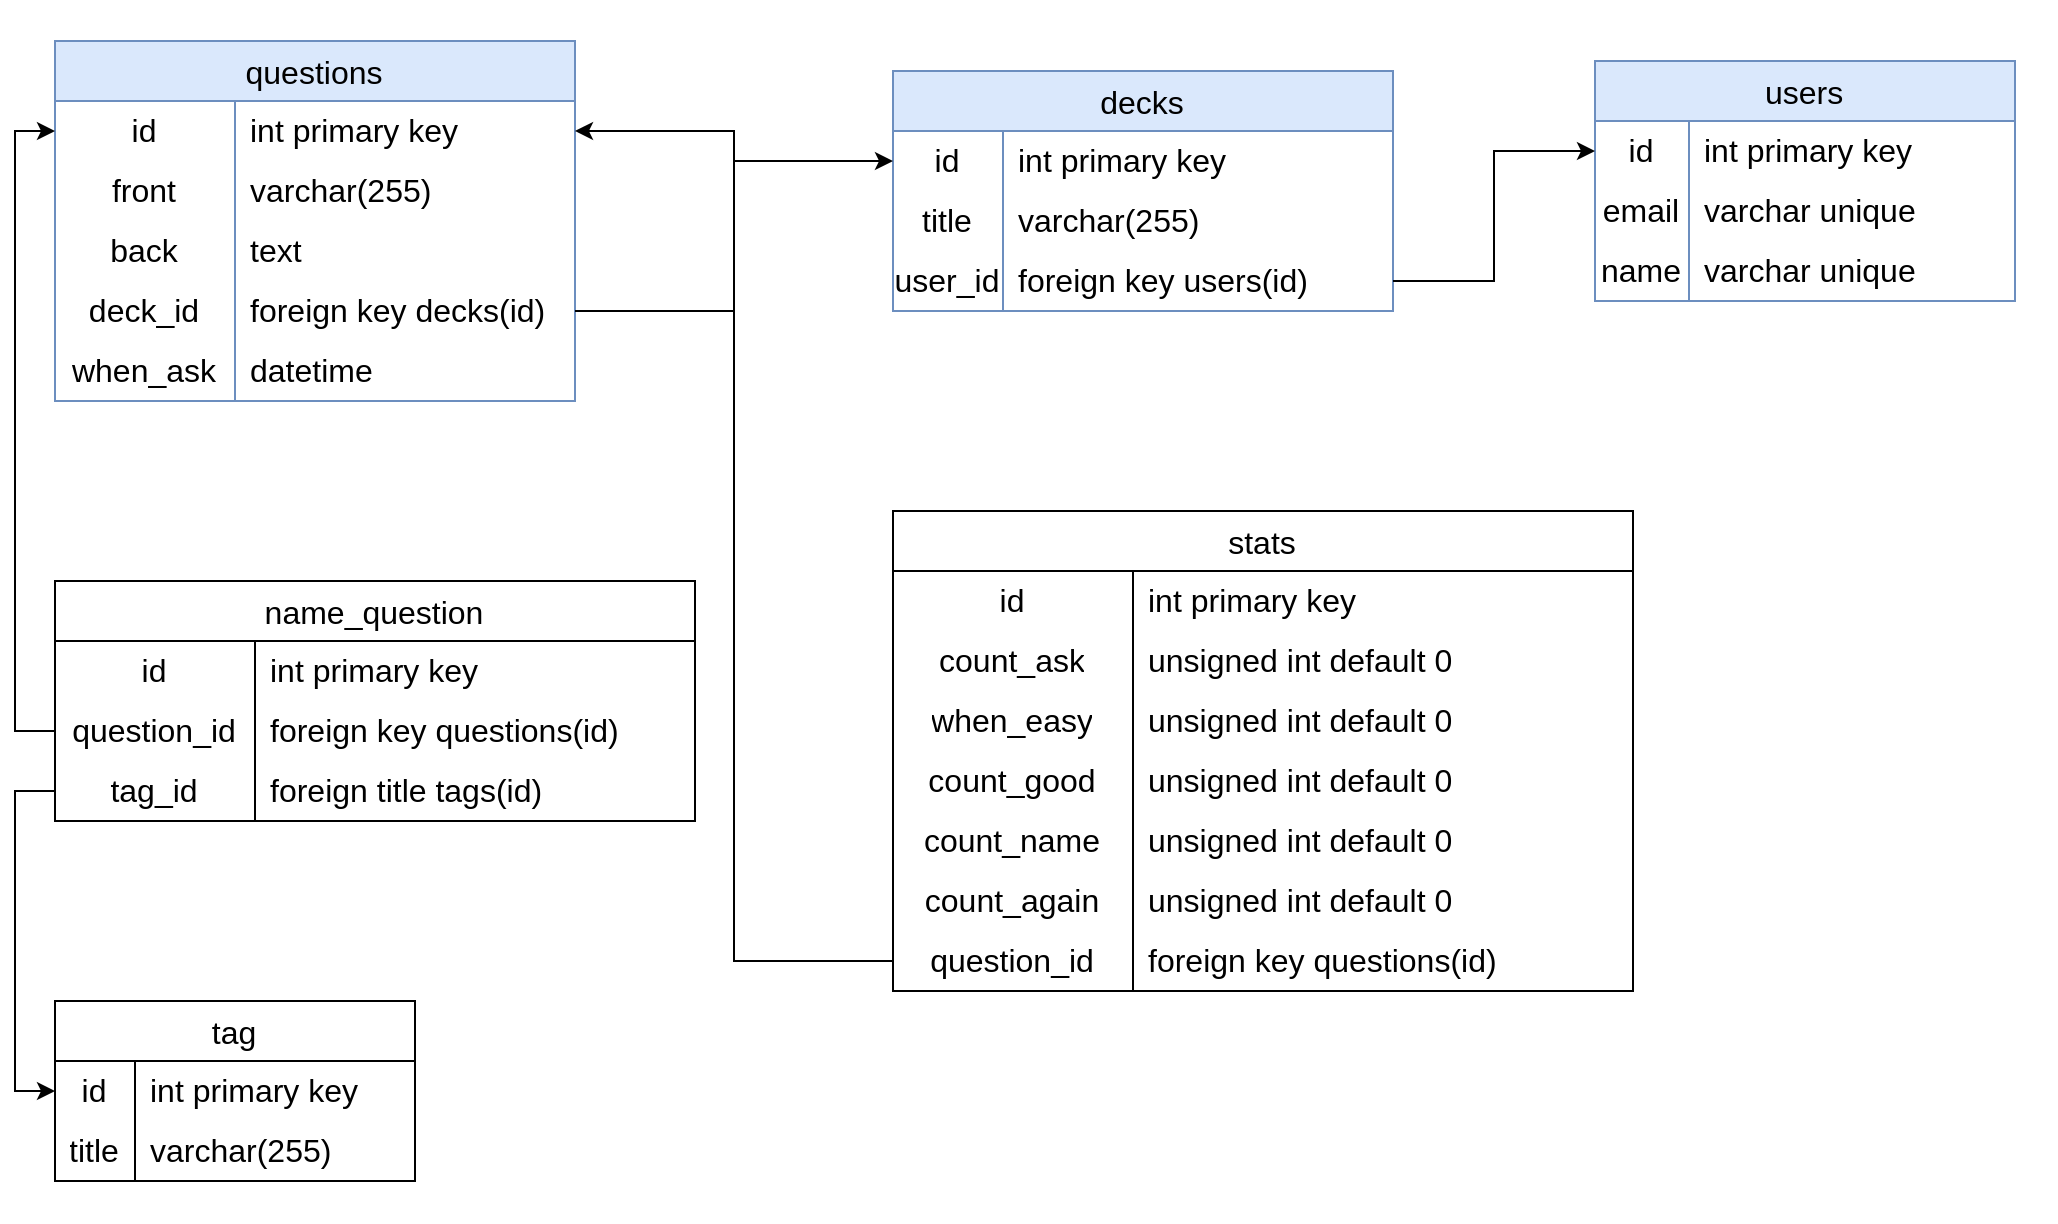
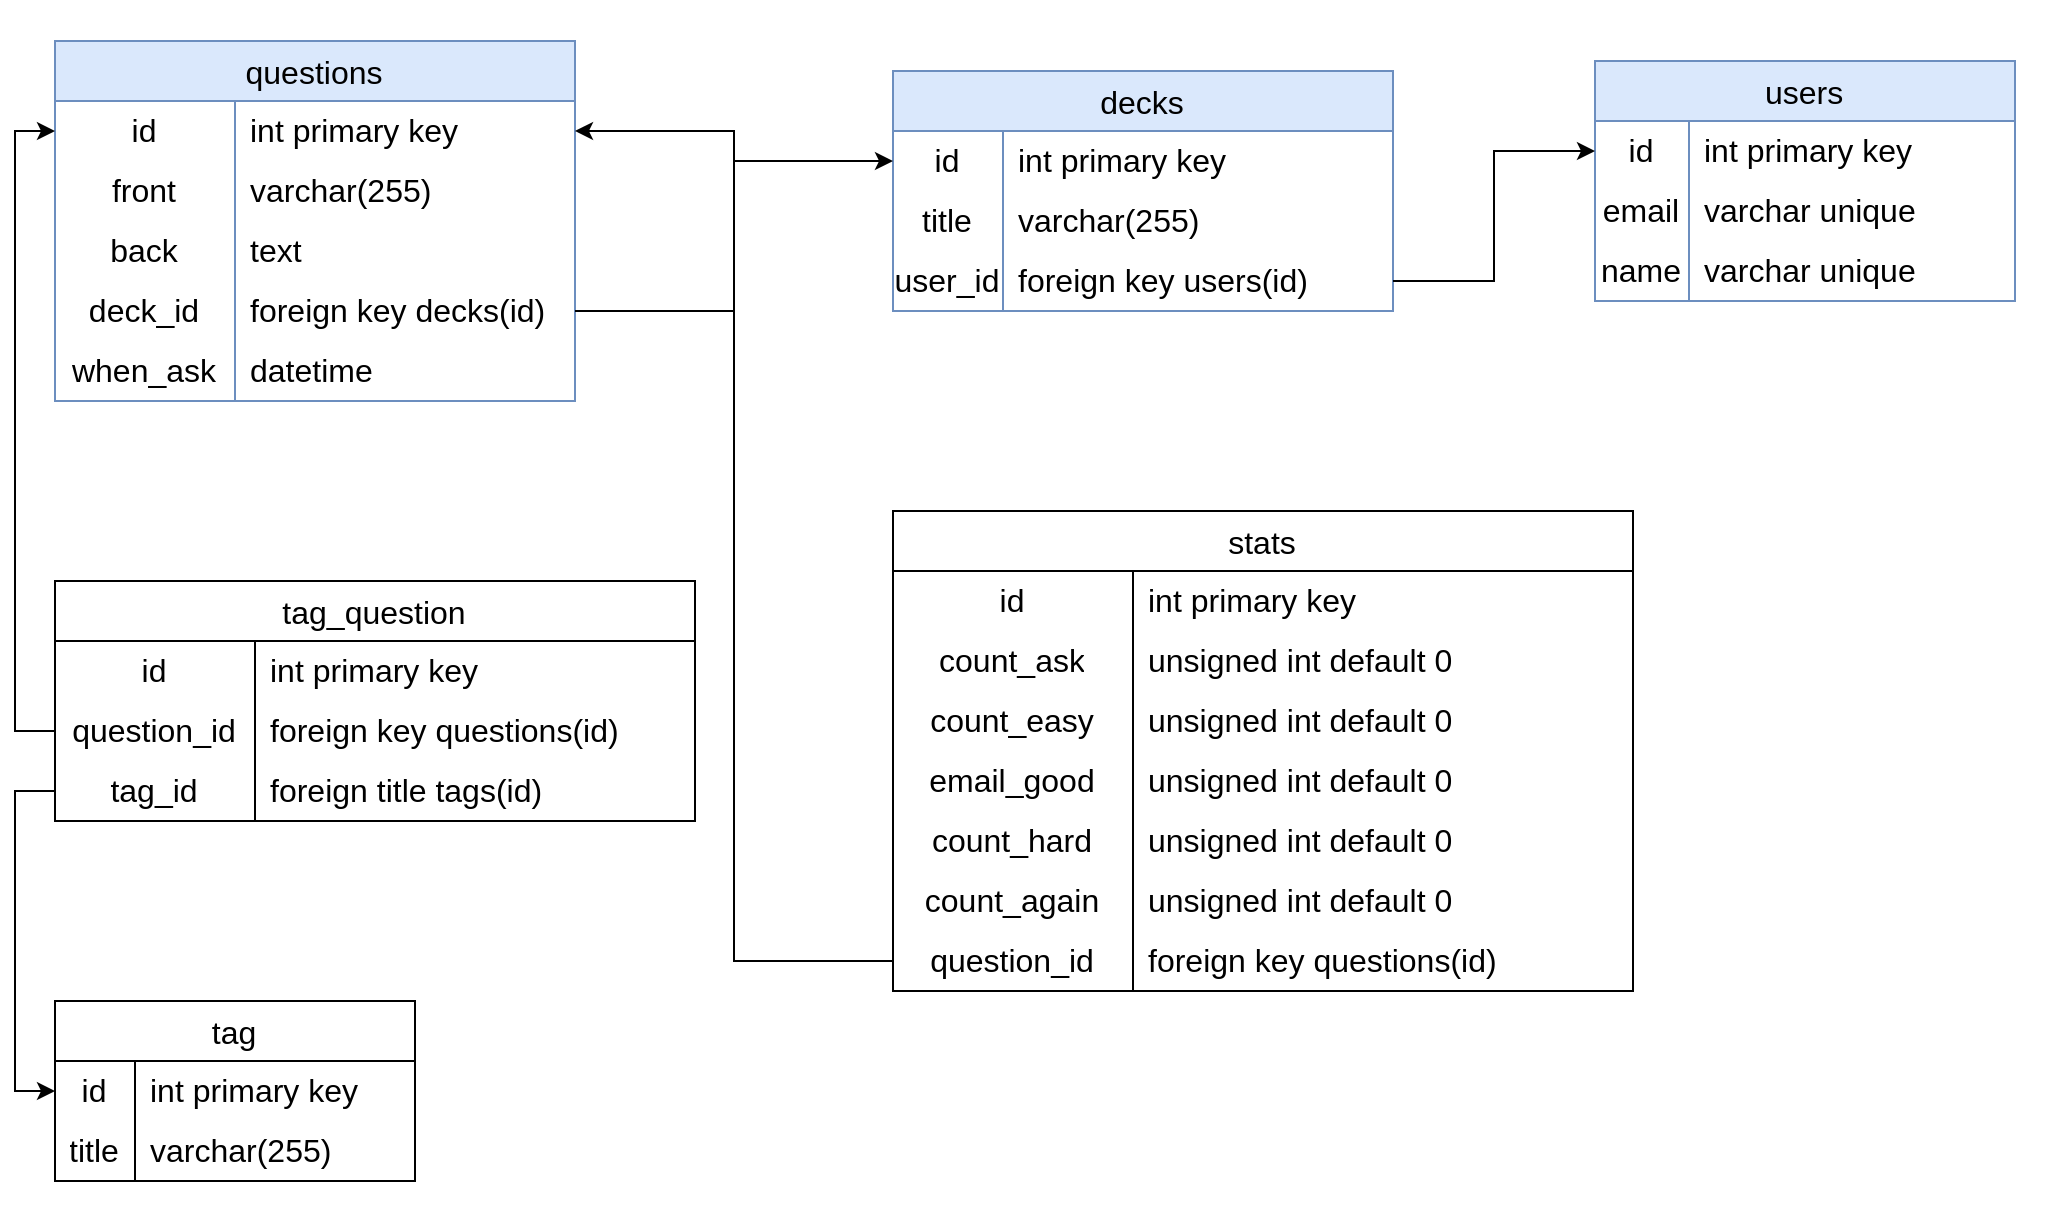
(374, 613) -> (374, 613)
(1013, 721) -> (1013, 721)
(1013, 781) -> (1013, 781)
(1013, 841) -> (1013, 841)
